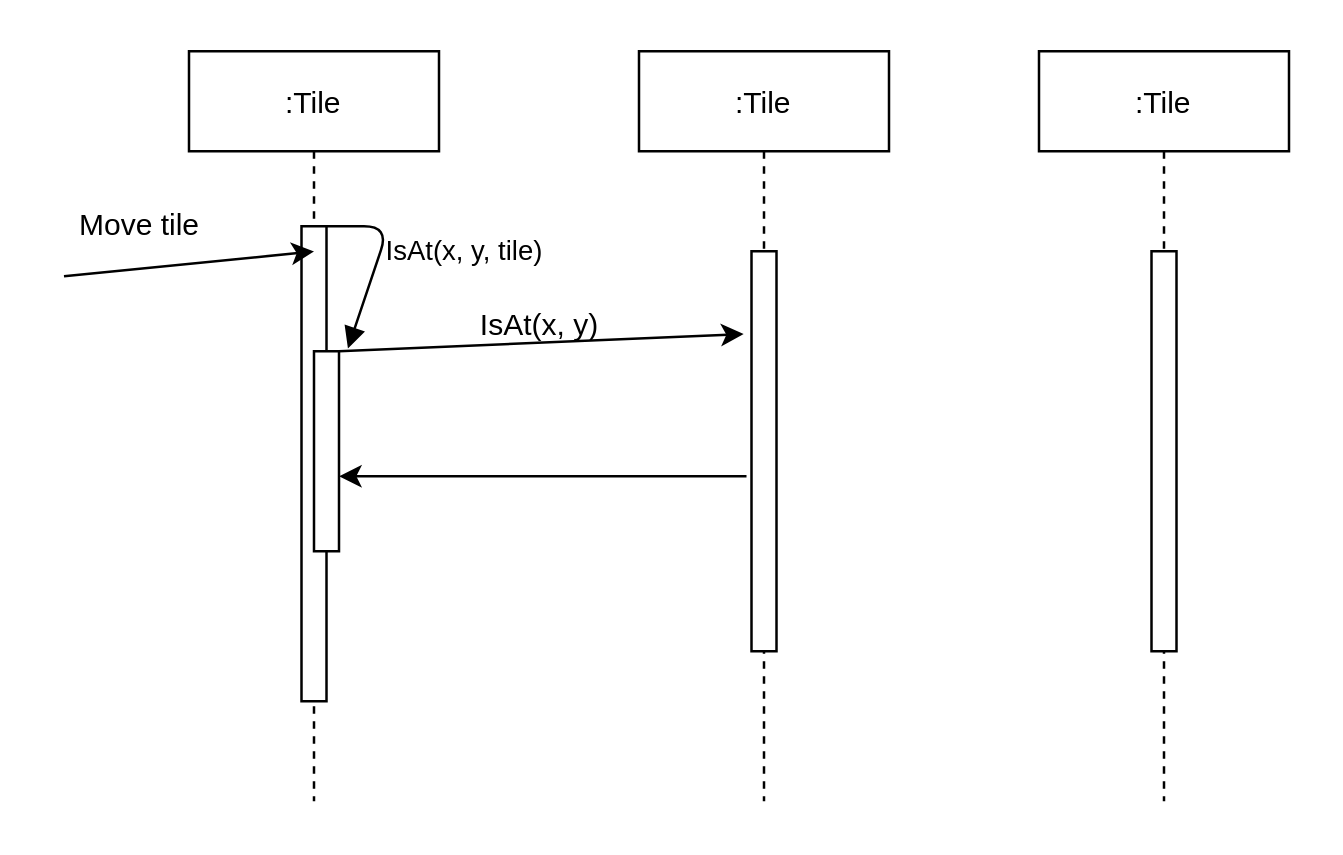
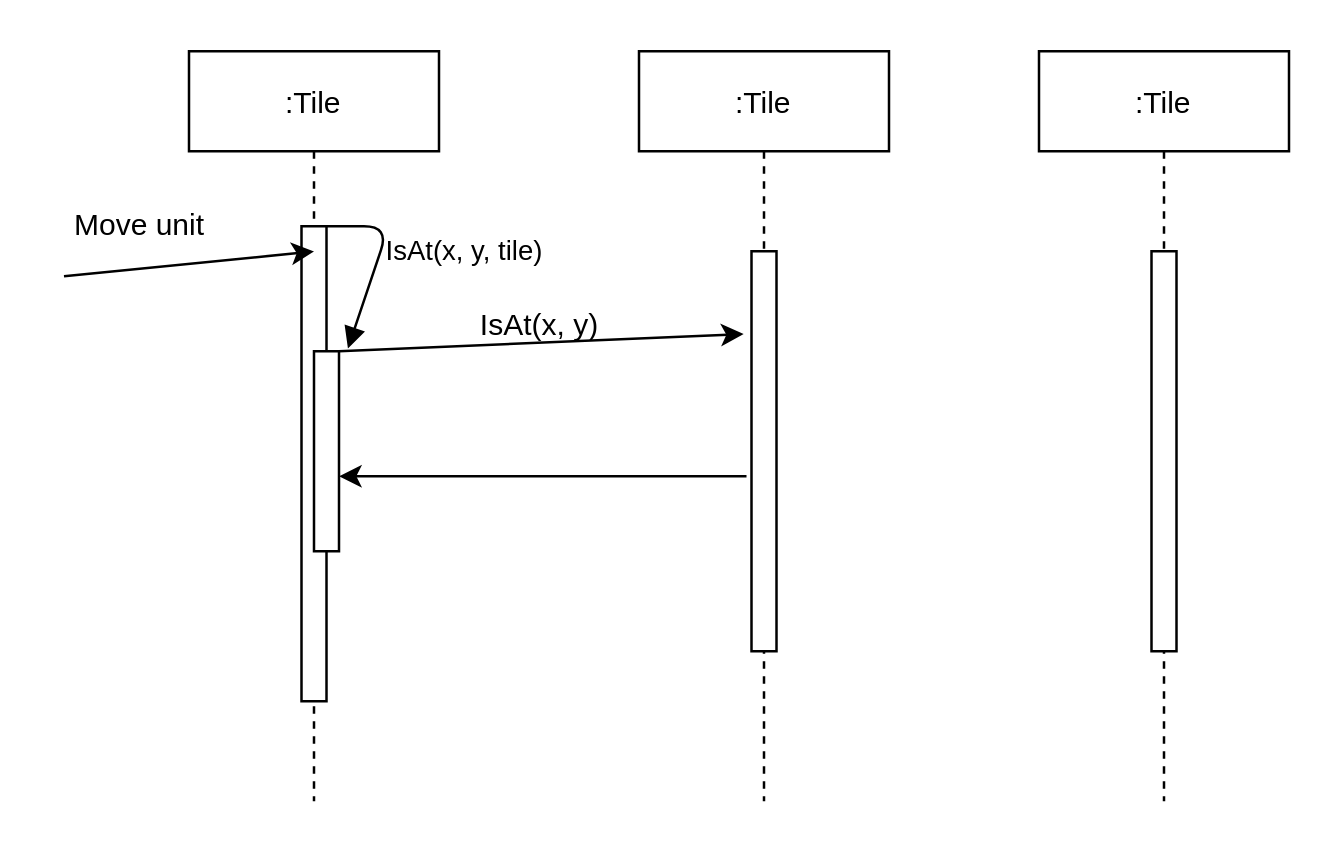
(140, 226) -> (140, 226)
